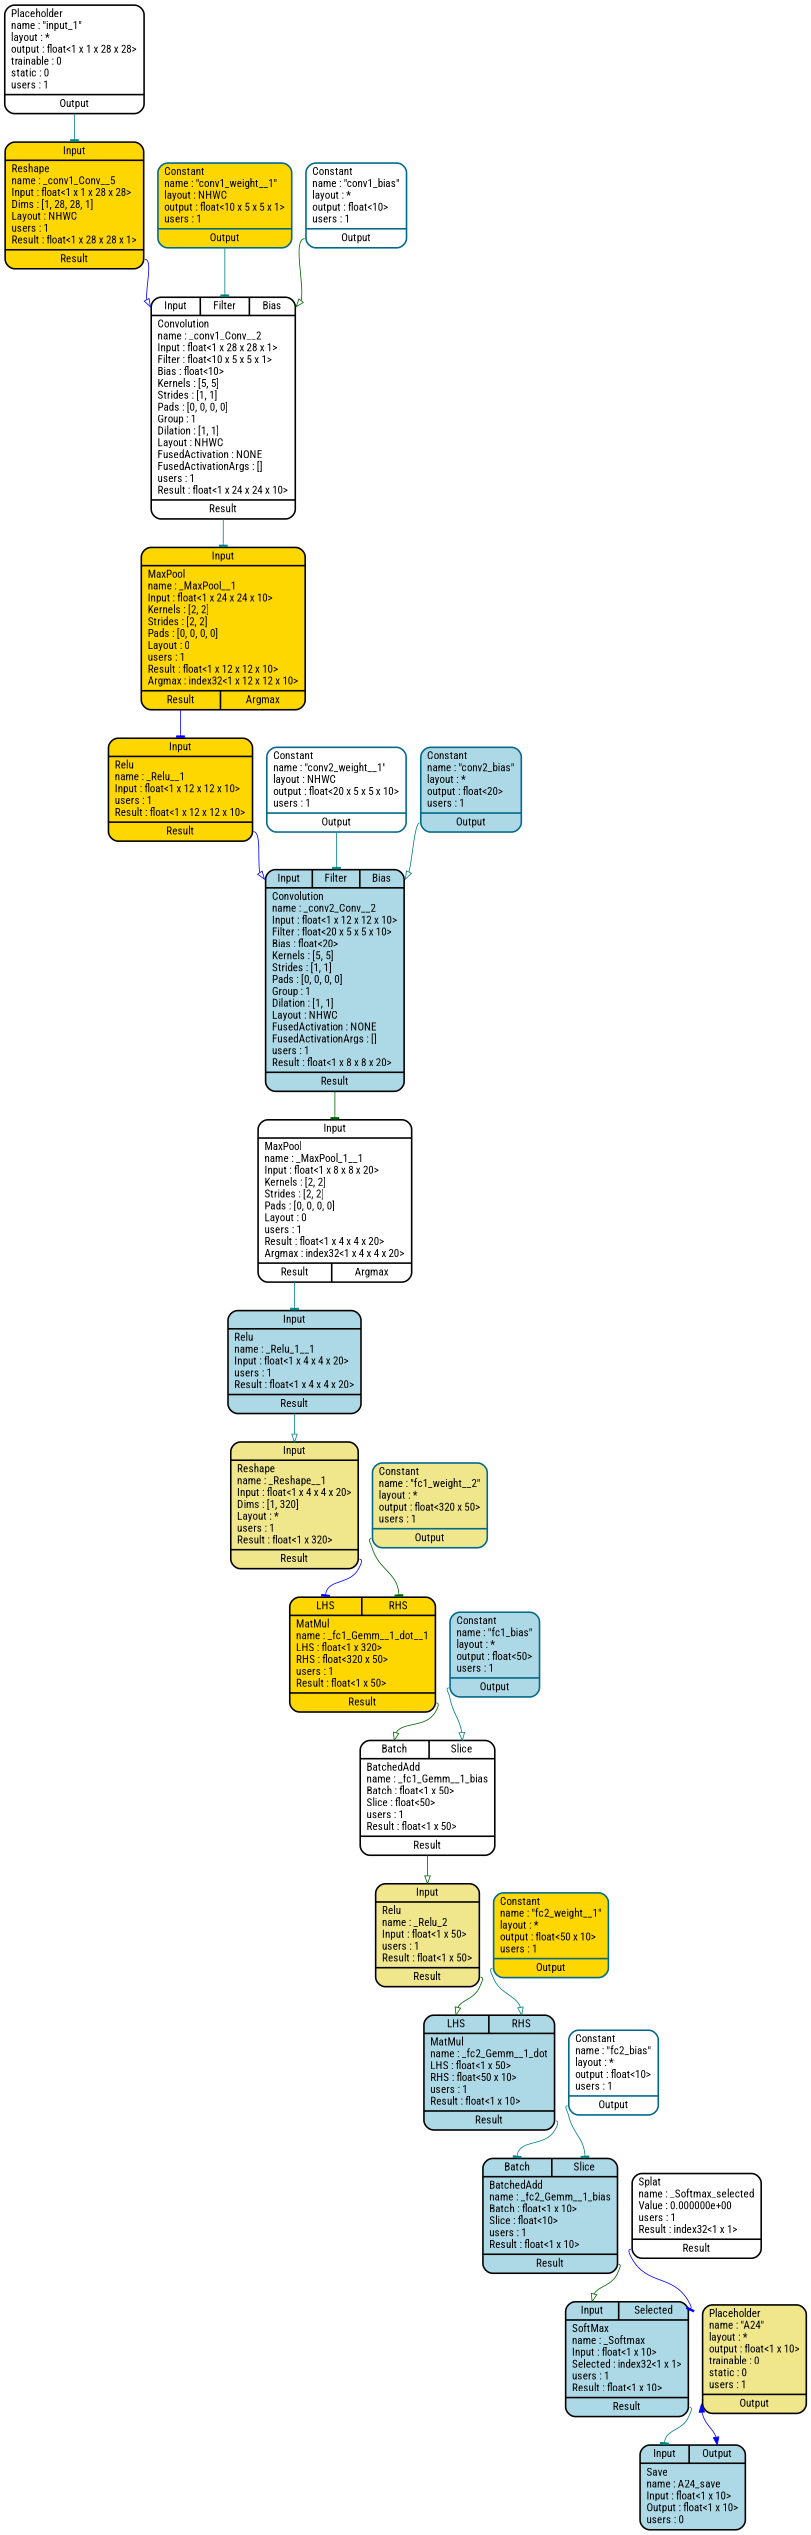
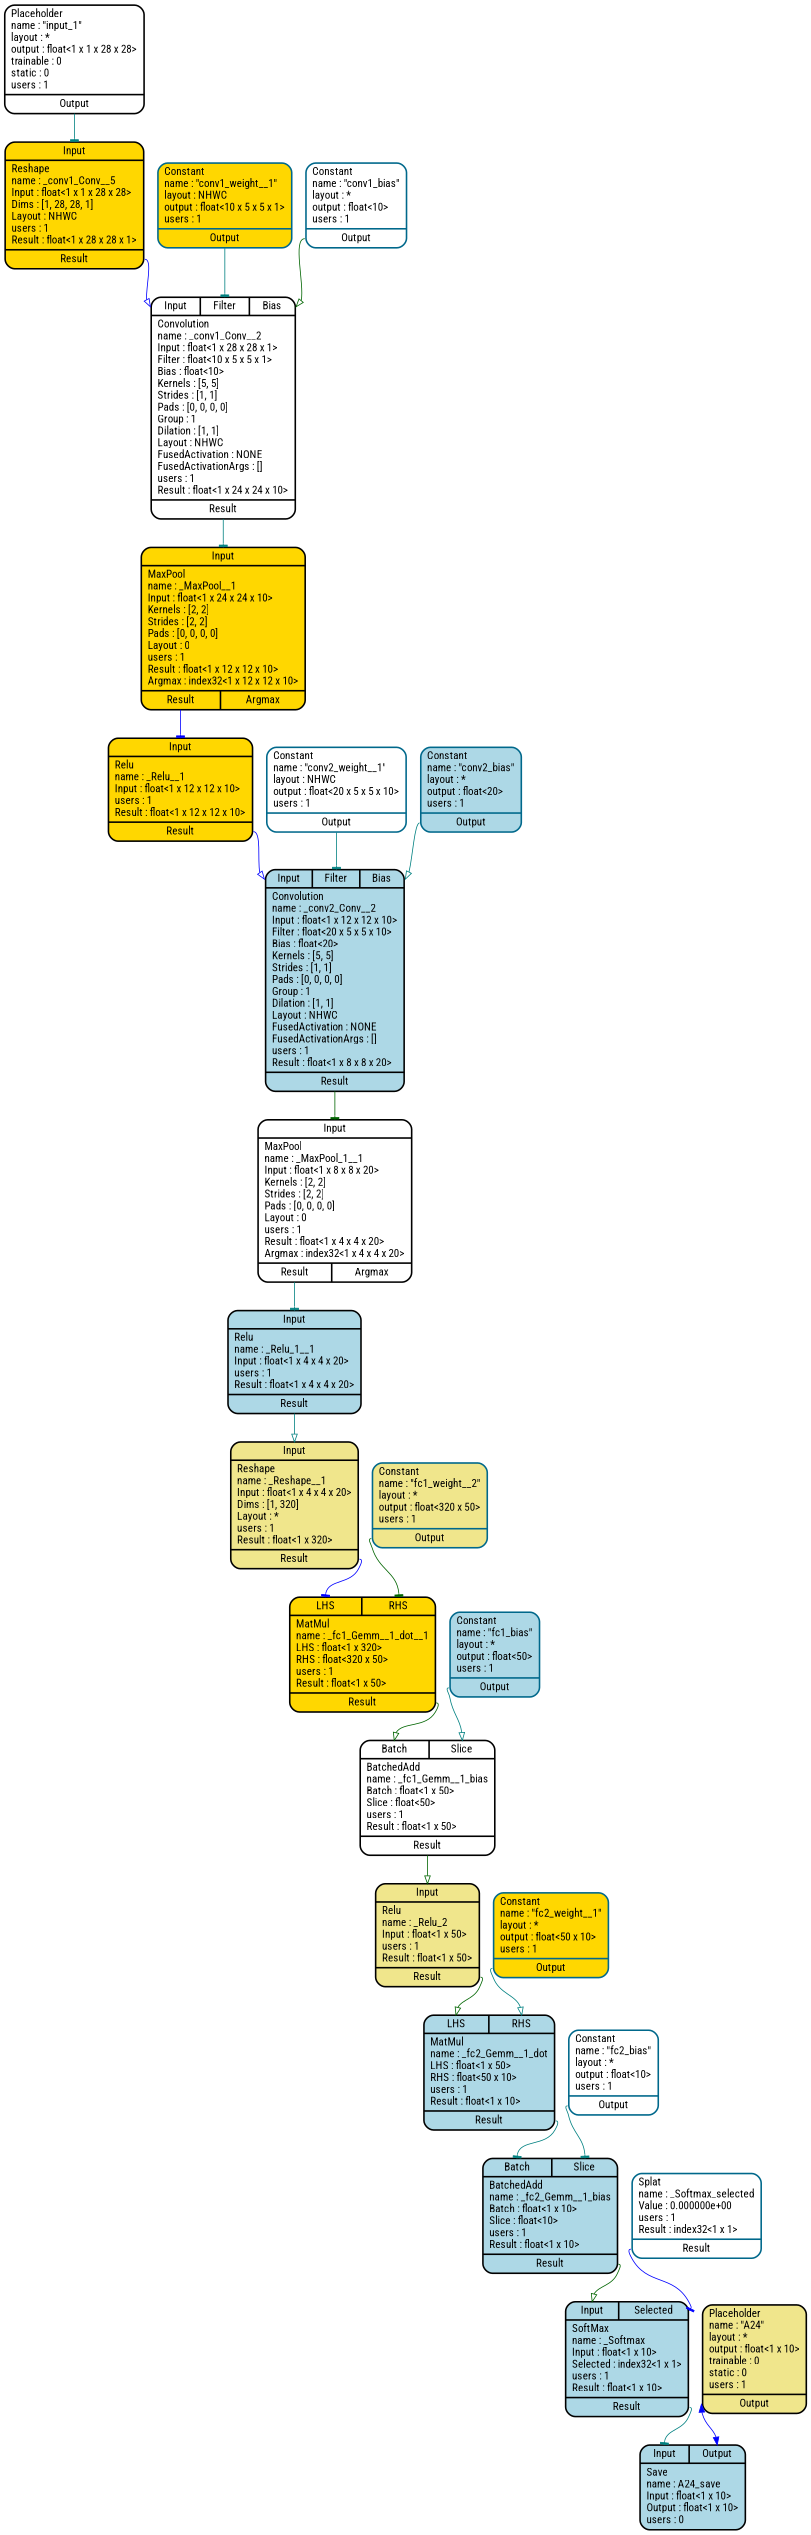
(697, 2216) -> (697, 2216)
